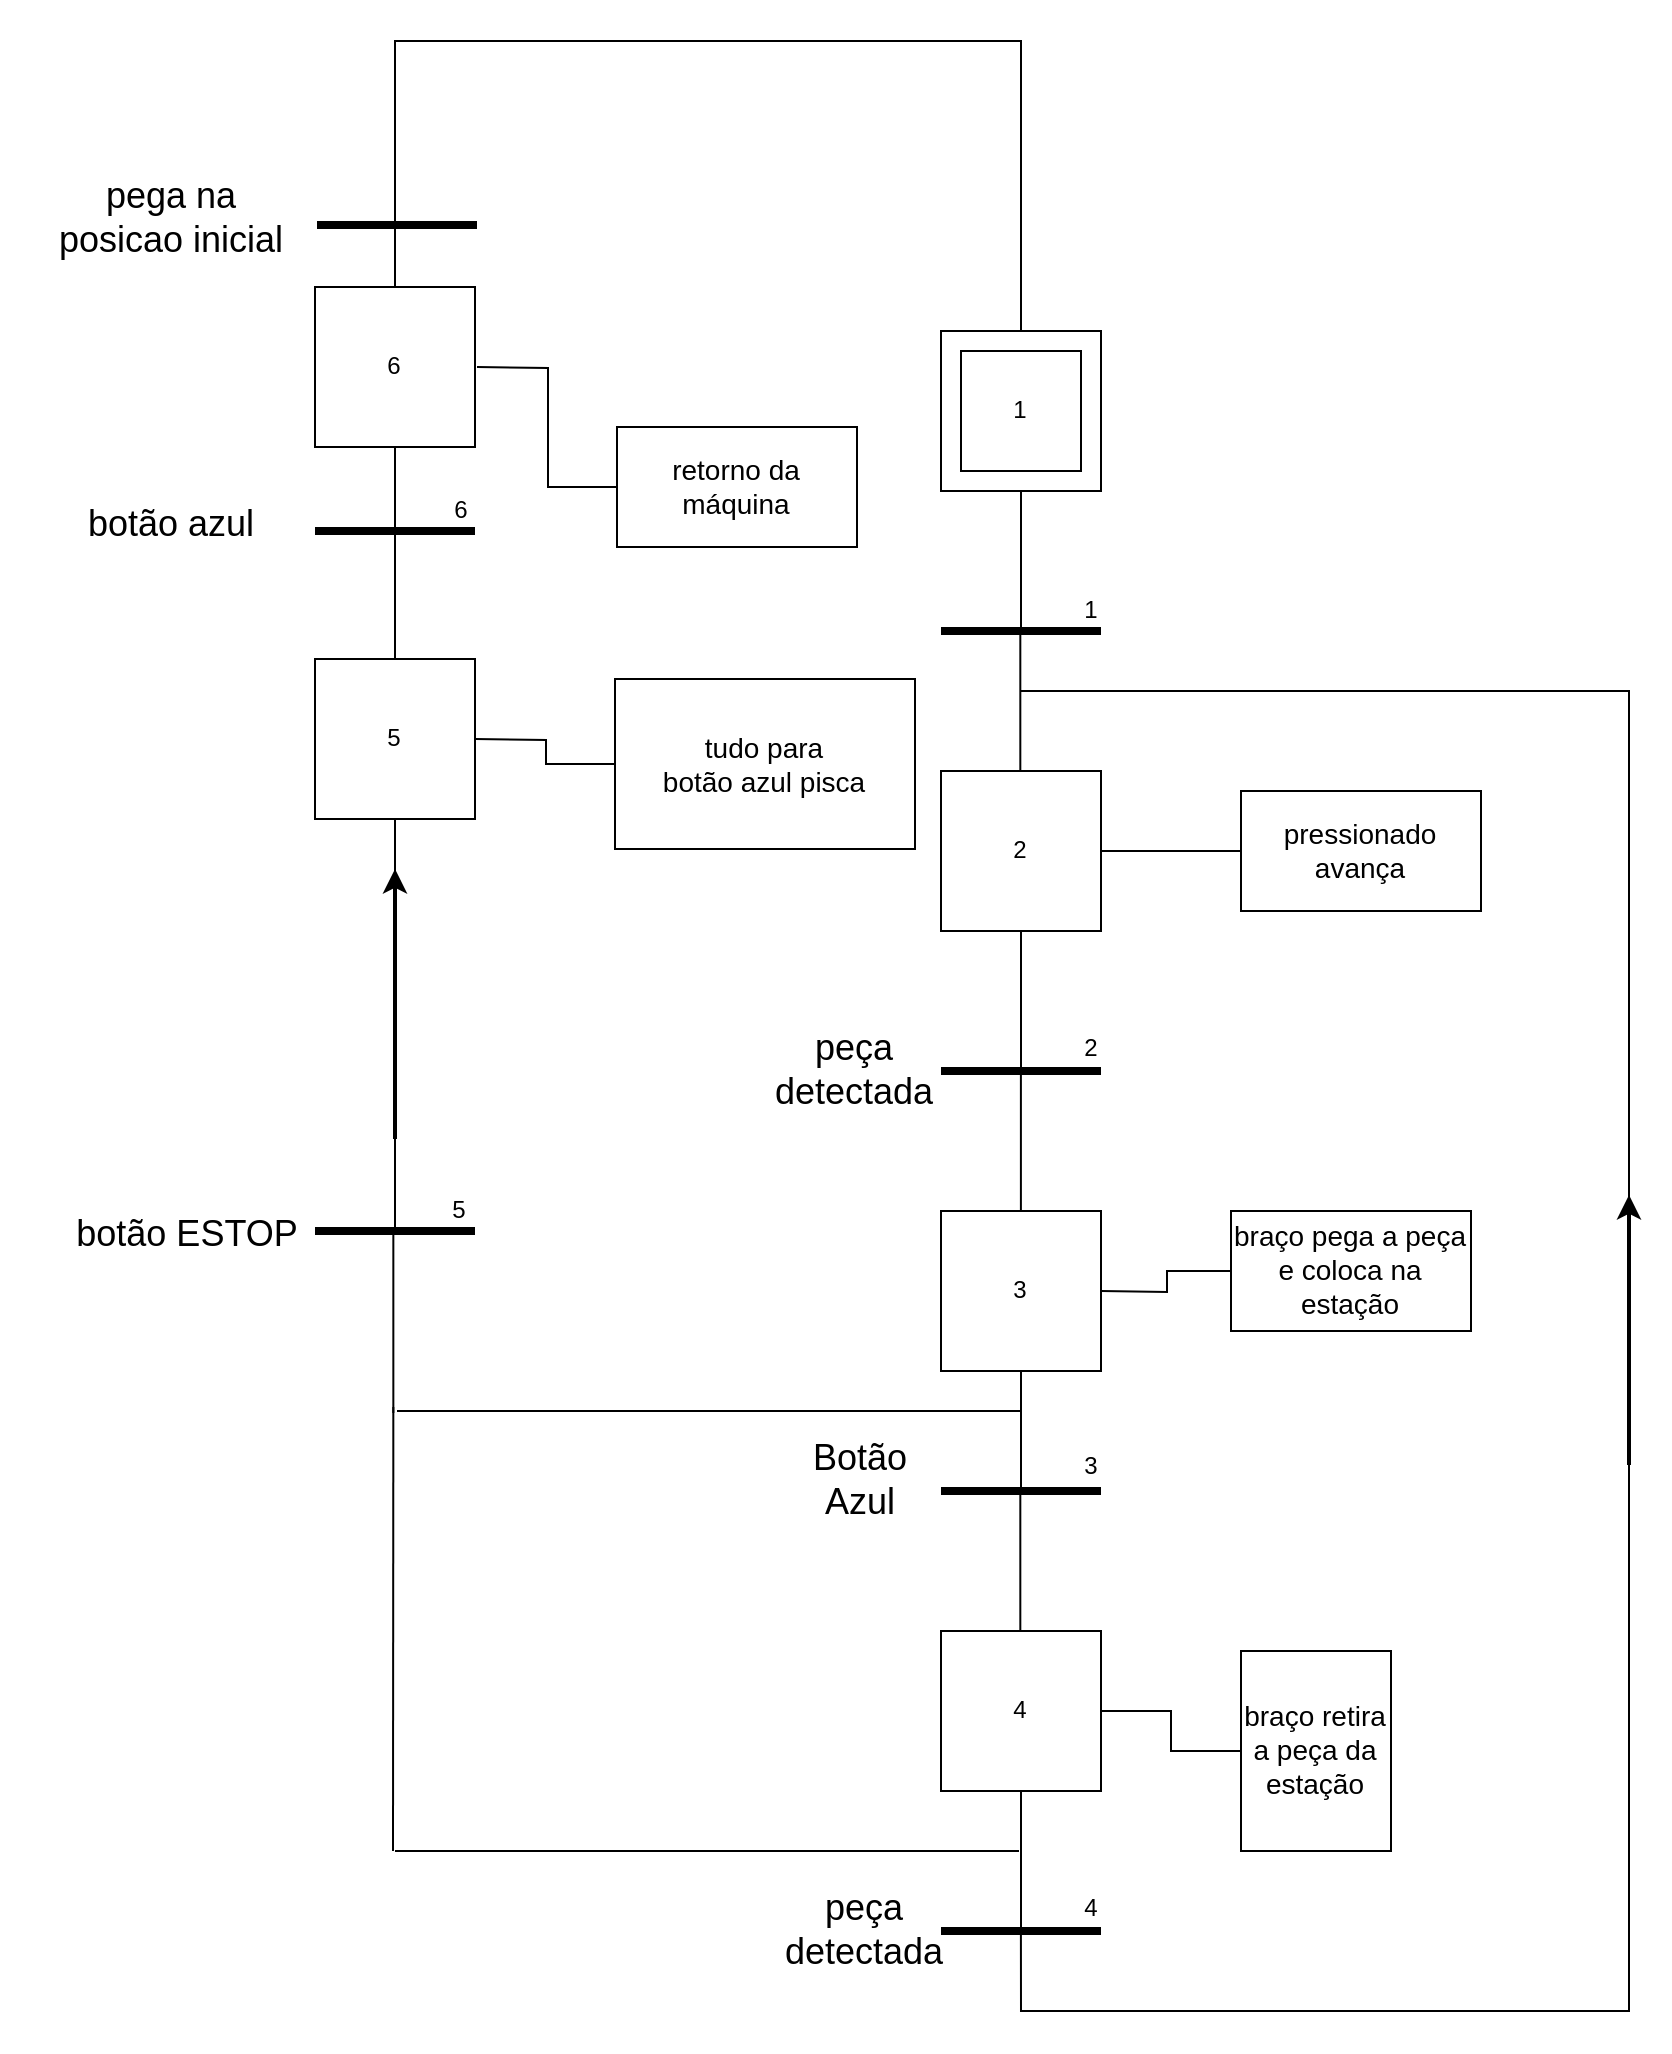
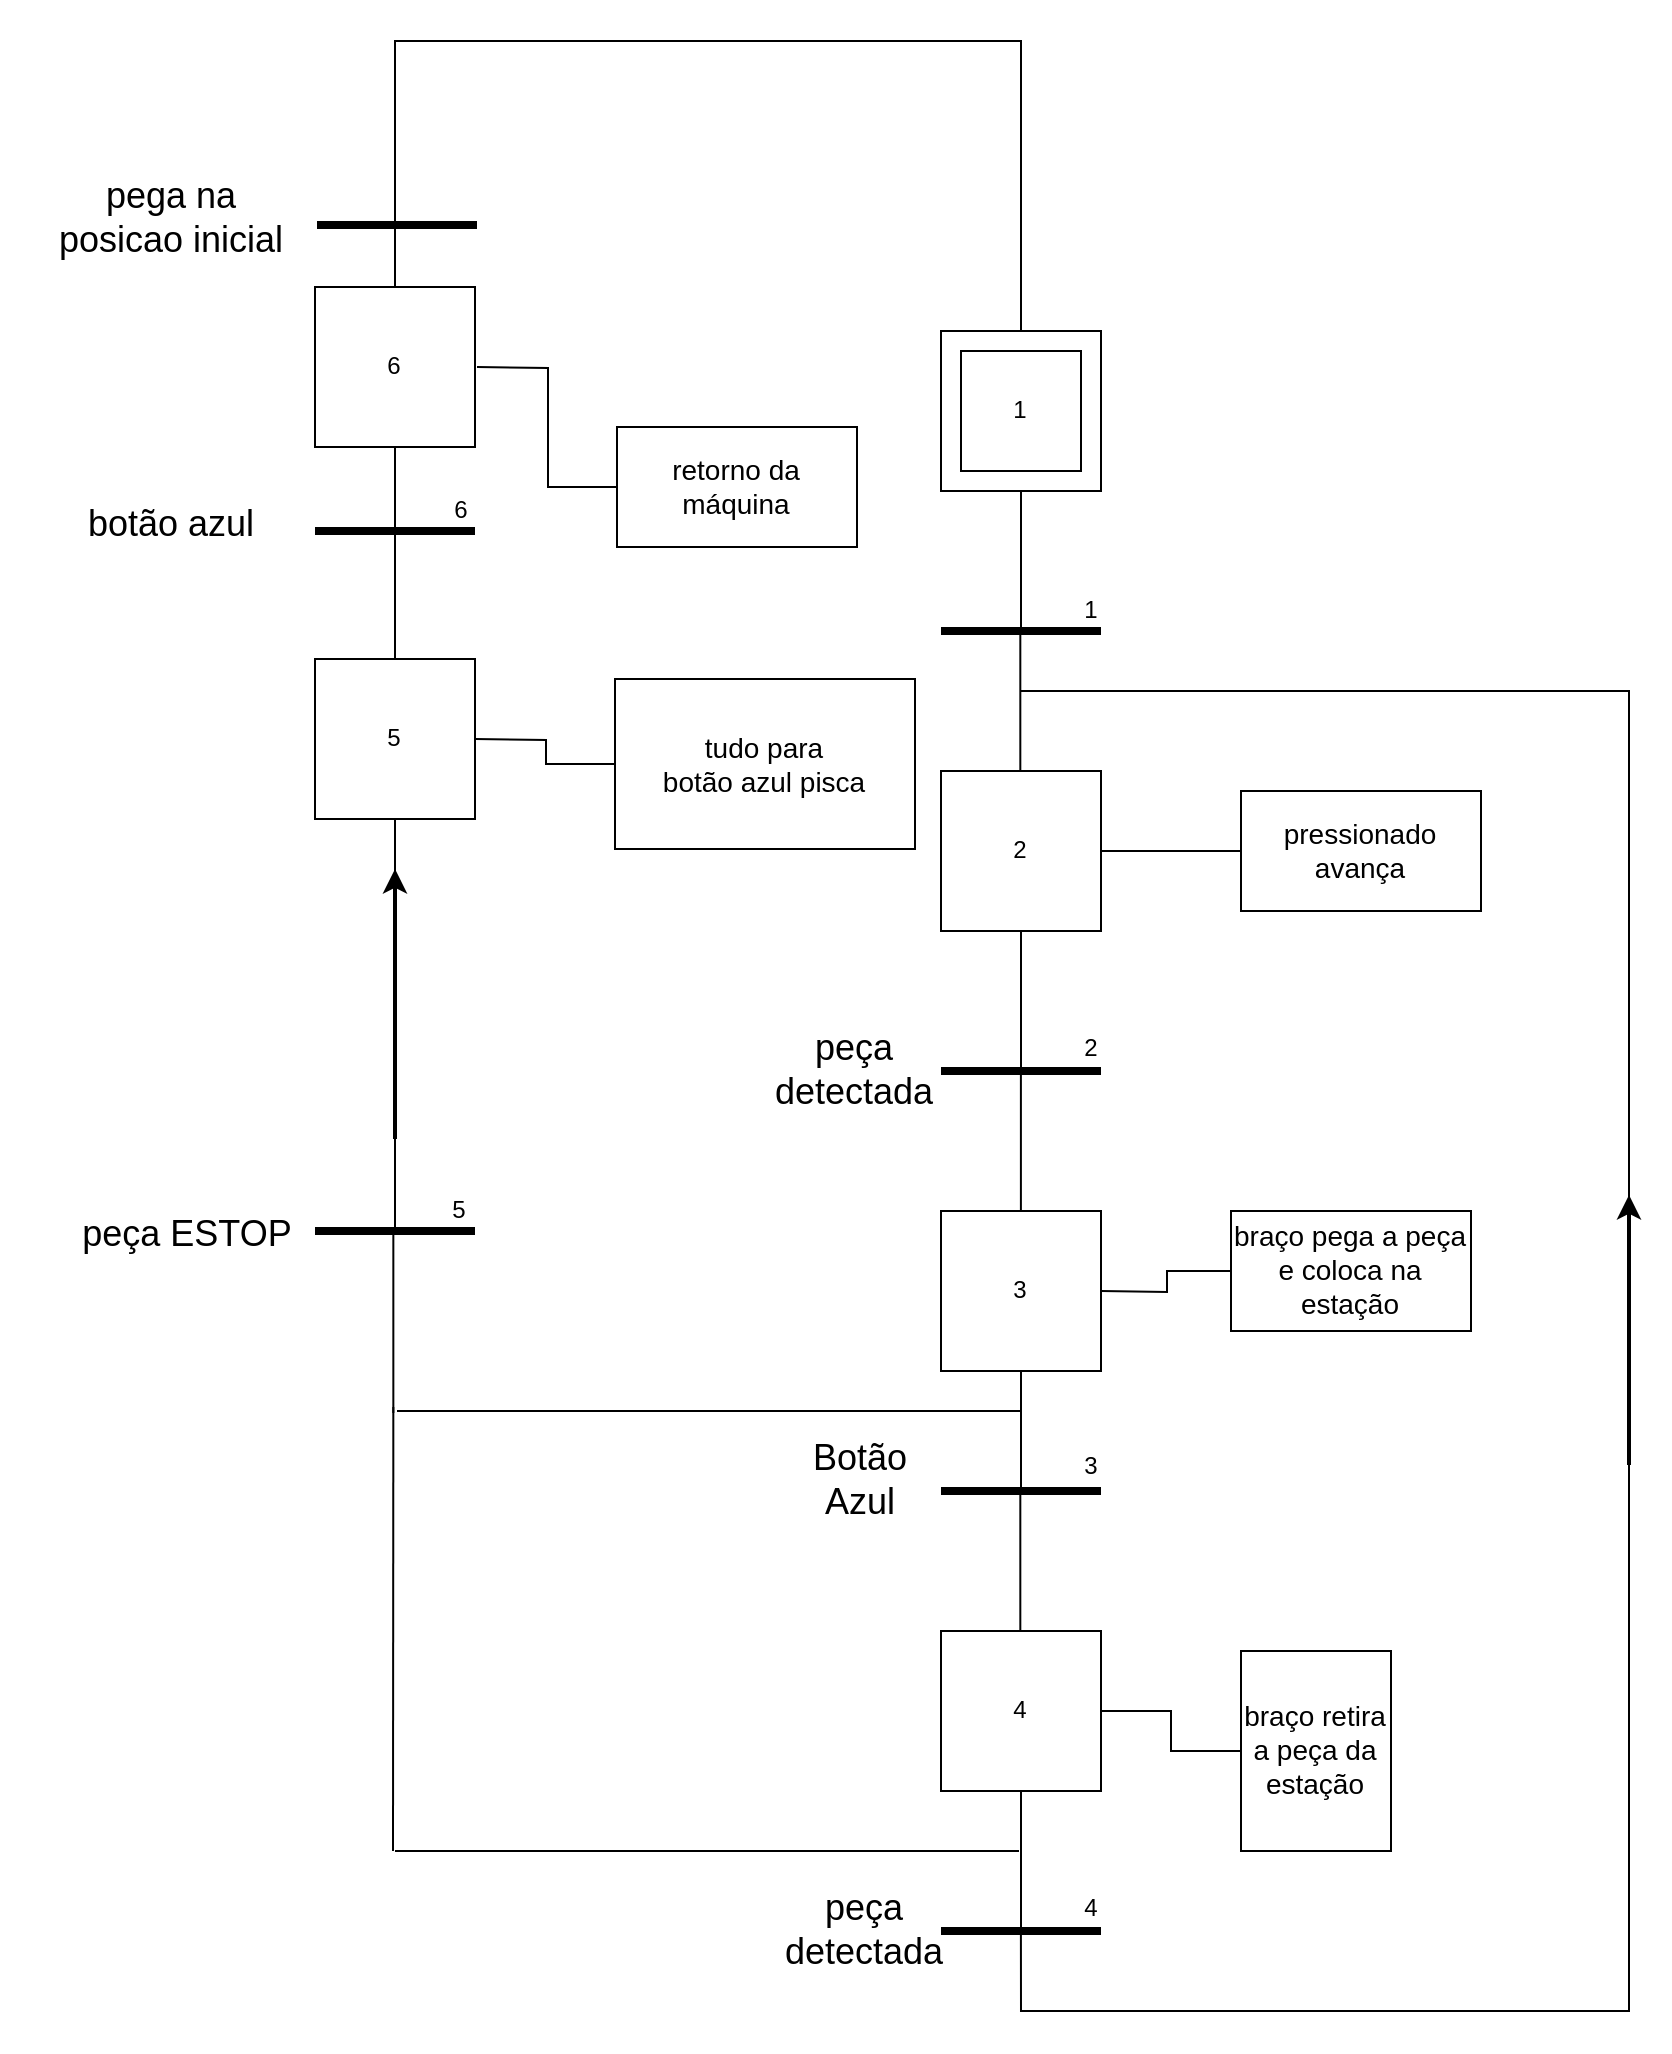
(188, 1235) -> (188, 1235)
